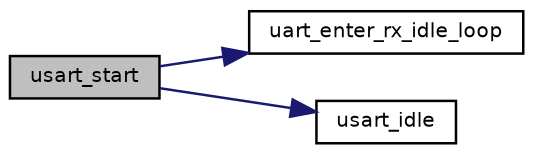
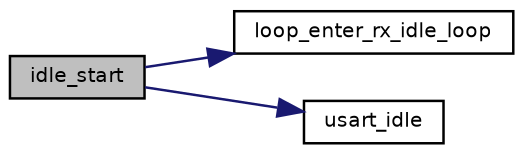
(386, 32) -> (374, 32)
(85, 77) -> (77, 77)
